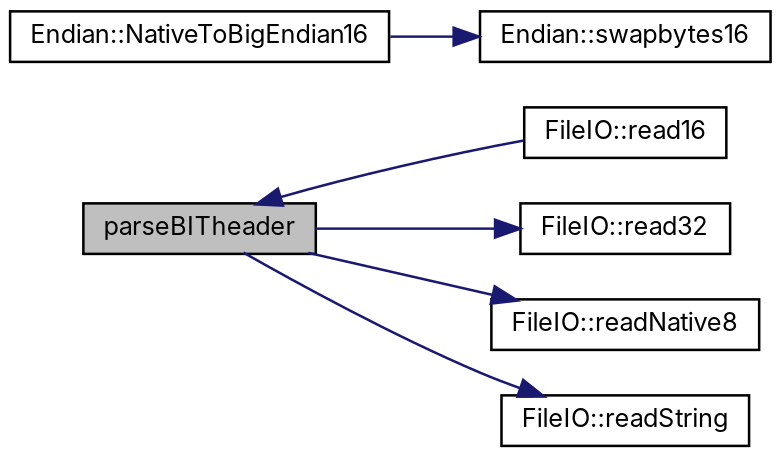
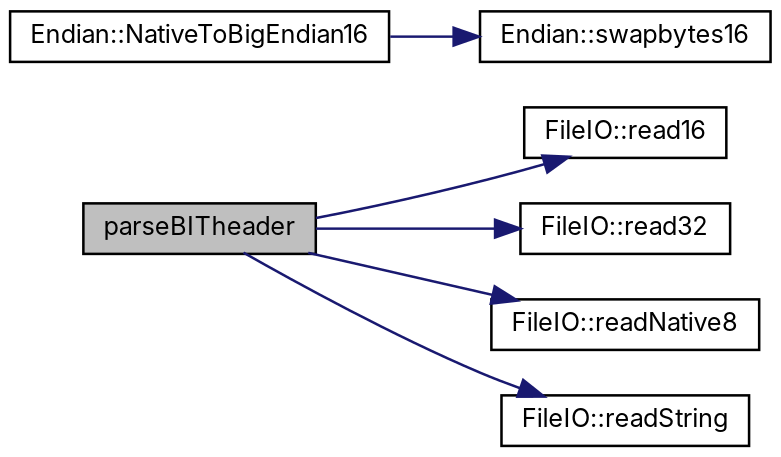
(402, 166) -> (431, 193)
